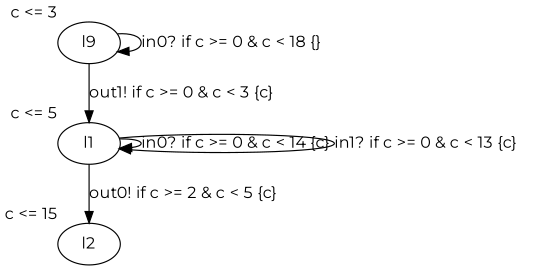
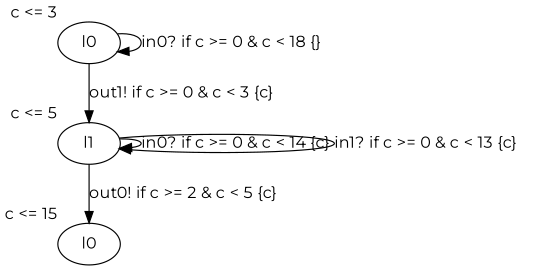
(89, 43) -> (89, 43)
(89, 244) -> (89, 244)
